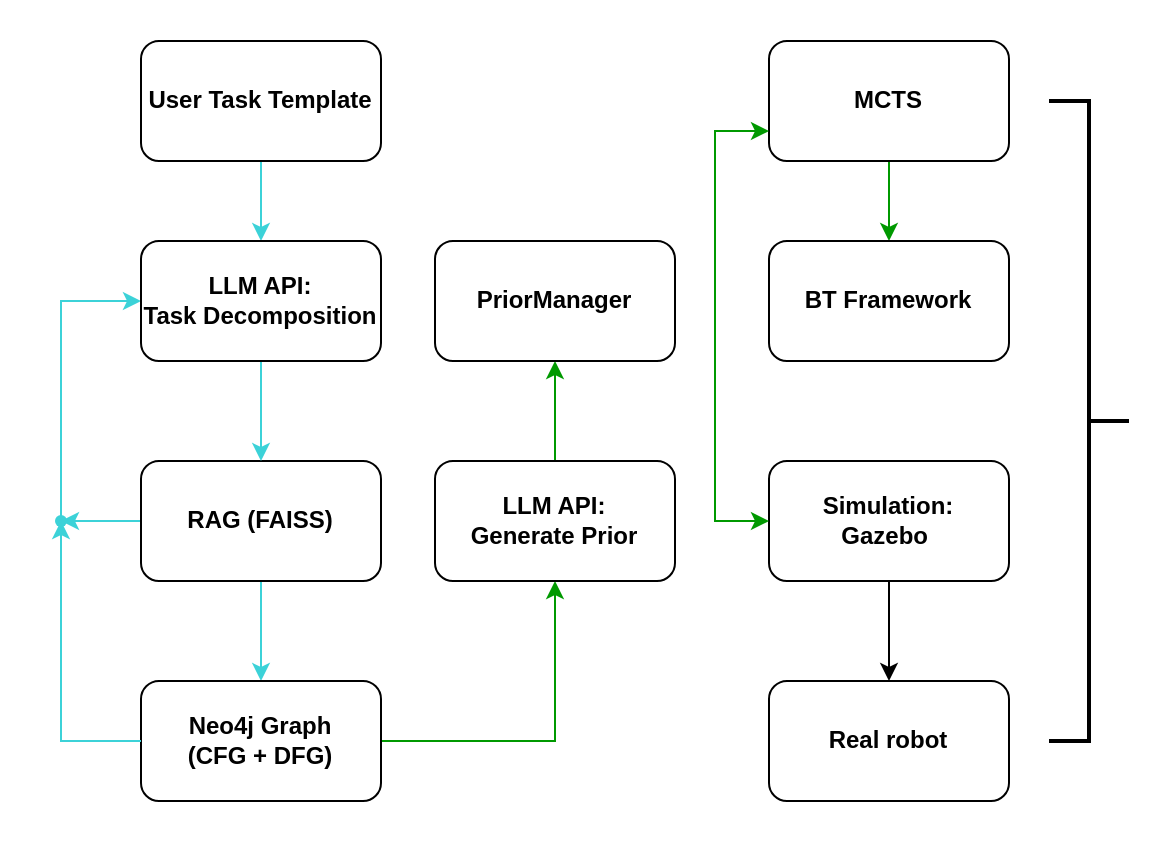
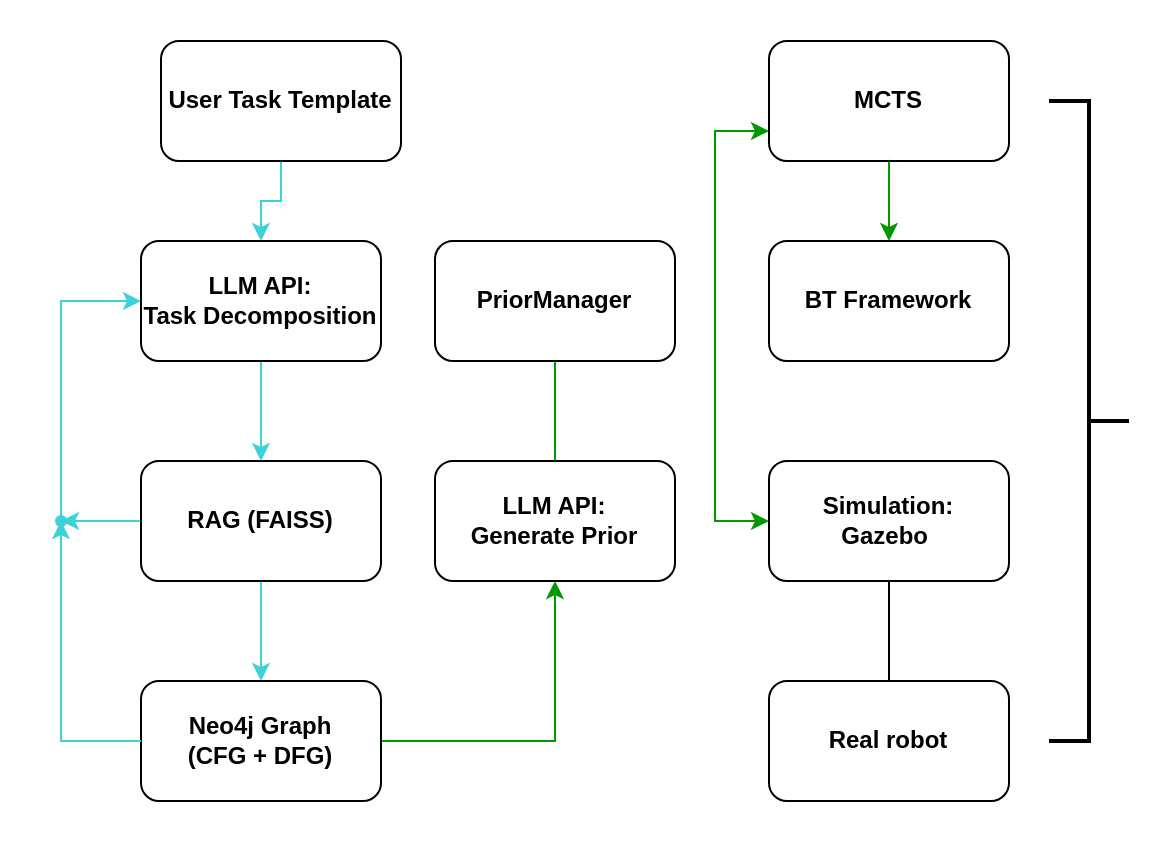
(261, 101) -> (281, 101)
(555, 376) -> (555, 370)
(889, 666) -> (889, 671)
